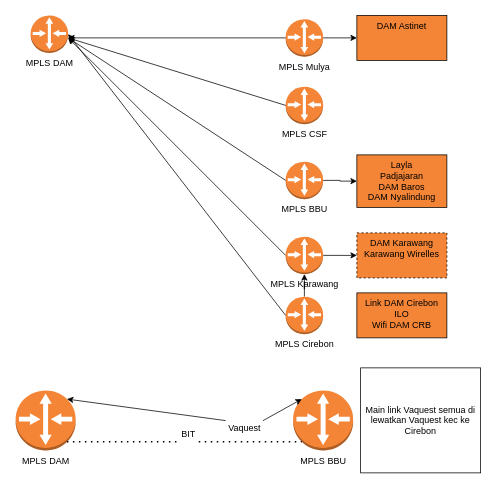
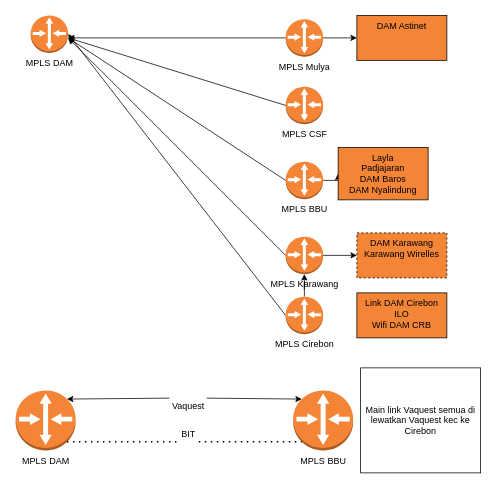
(402, 181) -> (383, 174)
(244, 429) -> (188, 406)
